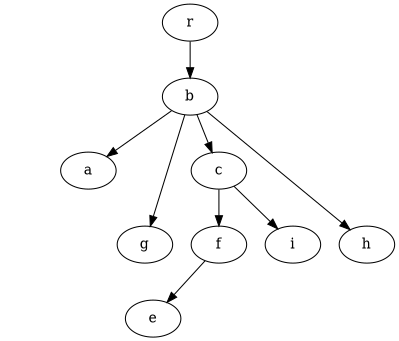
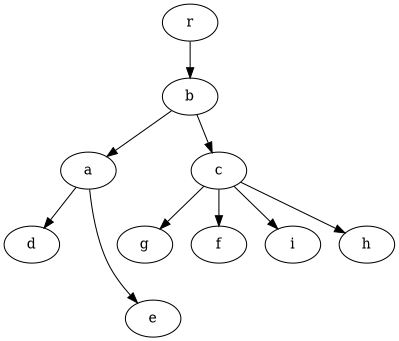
(169, 166) -> (186, 204)
(274, 167) -> (288, 205)
none -> (32, 245)
(190, 278) -> (101, 246)
